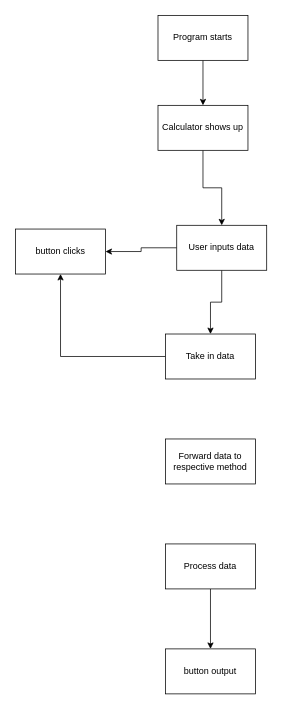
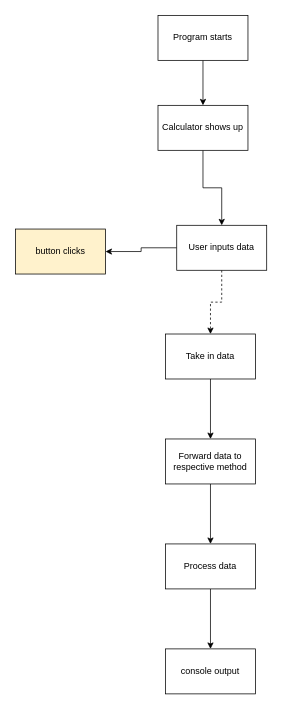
(60, 252) -> (60, 252)
(219, 302) -> (219, 302)
(74, 357) -> (210, 406)
none -> (210, 511)
(210, 672) -> (210, 672)
